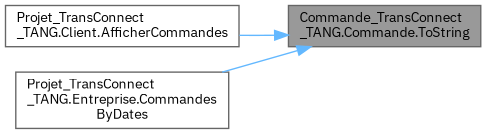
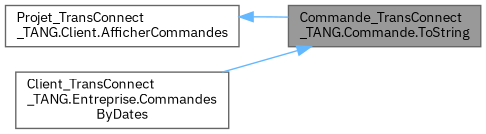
(257, 35) -> (271, 17)
(122, 100) -> (122, 100)
